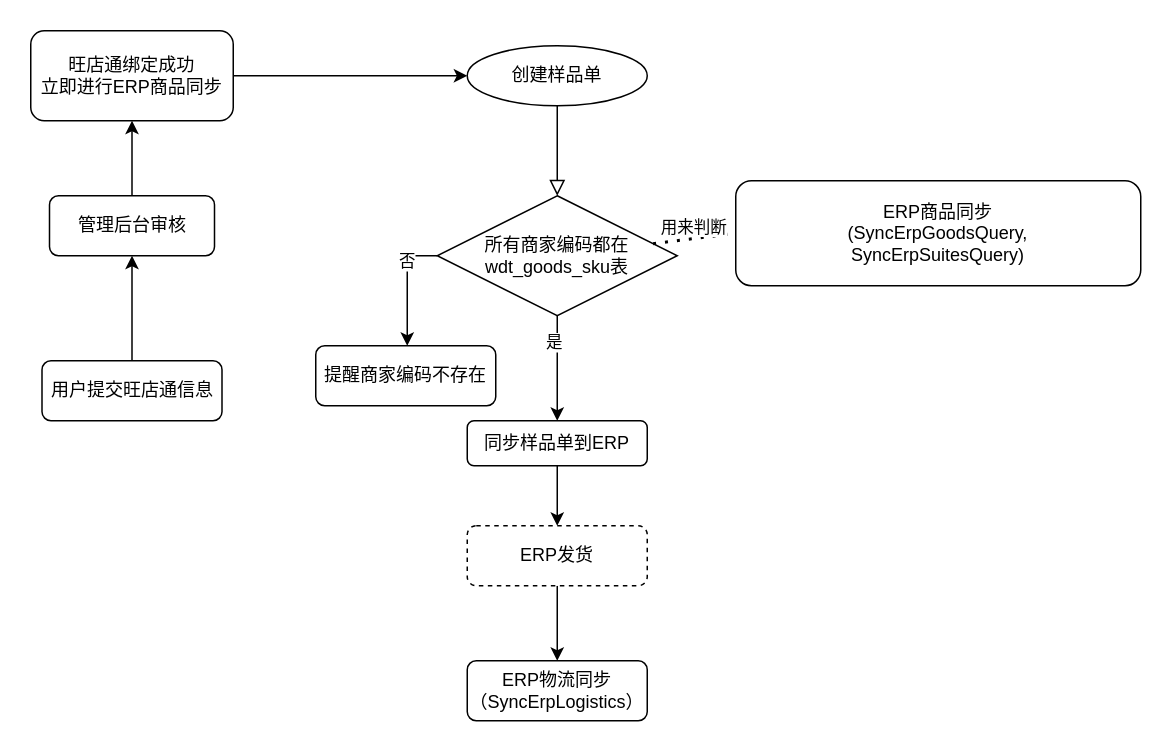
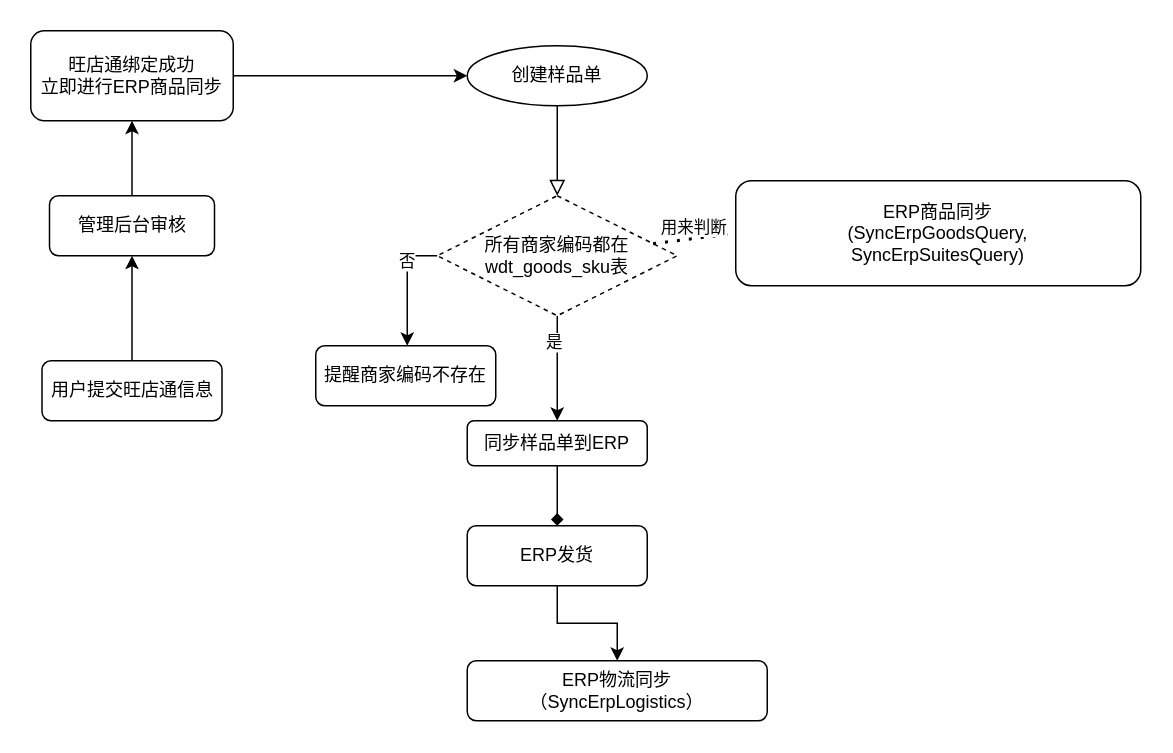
(557, 256) -> (557, 256)
(557, 514) -> (557, 513)
(557, 556) -> (557, 556)
(557, 691) -> (617, 691)
